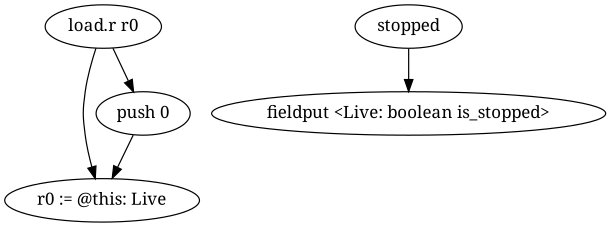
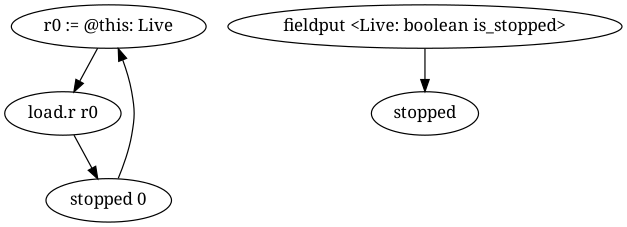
(409, 64) -> (425, 64)
(83, 107) -> (89, 65)
(143, 113) -> (109, 200)
